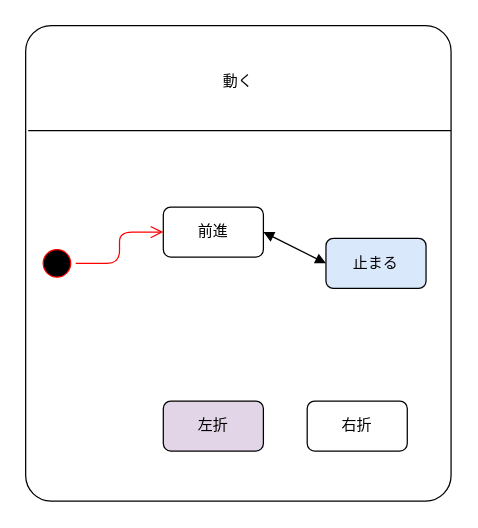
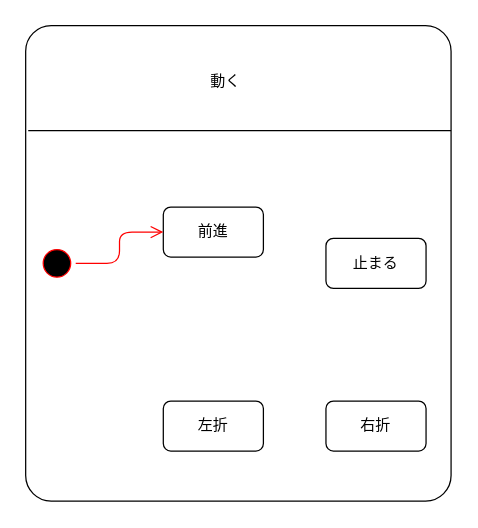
(238, 82) -> (226, 82)
(294, 247) -> none
(376, 263) -> (376, 263)
(213, 426) -> (213, 426)
(357, 426) -> (376, 426)
